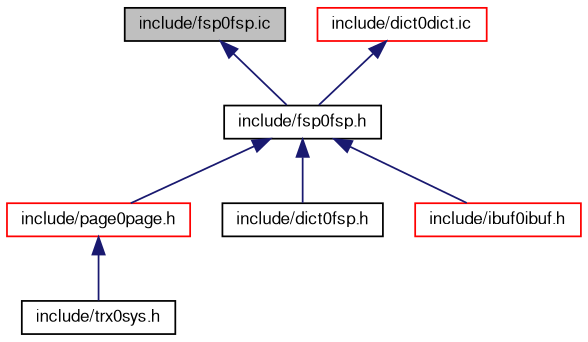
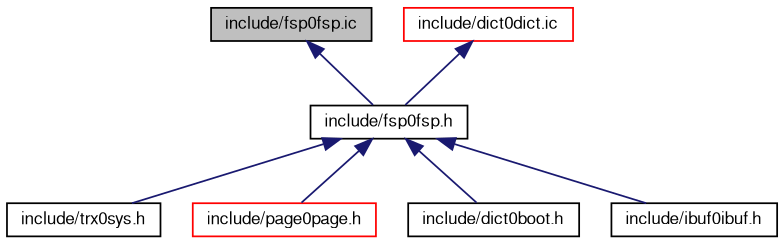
(303, 220) -> (494, 220)
(498, 220) -> (694, 220)
(99, 278) -> (228, 174)
